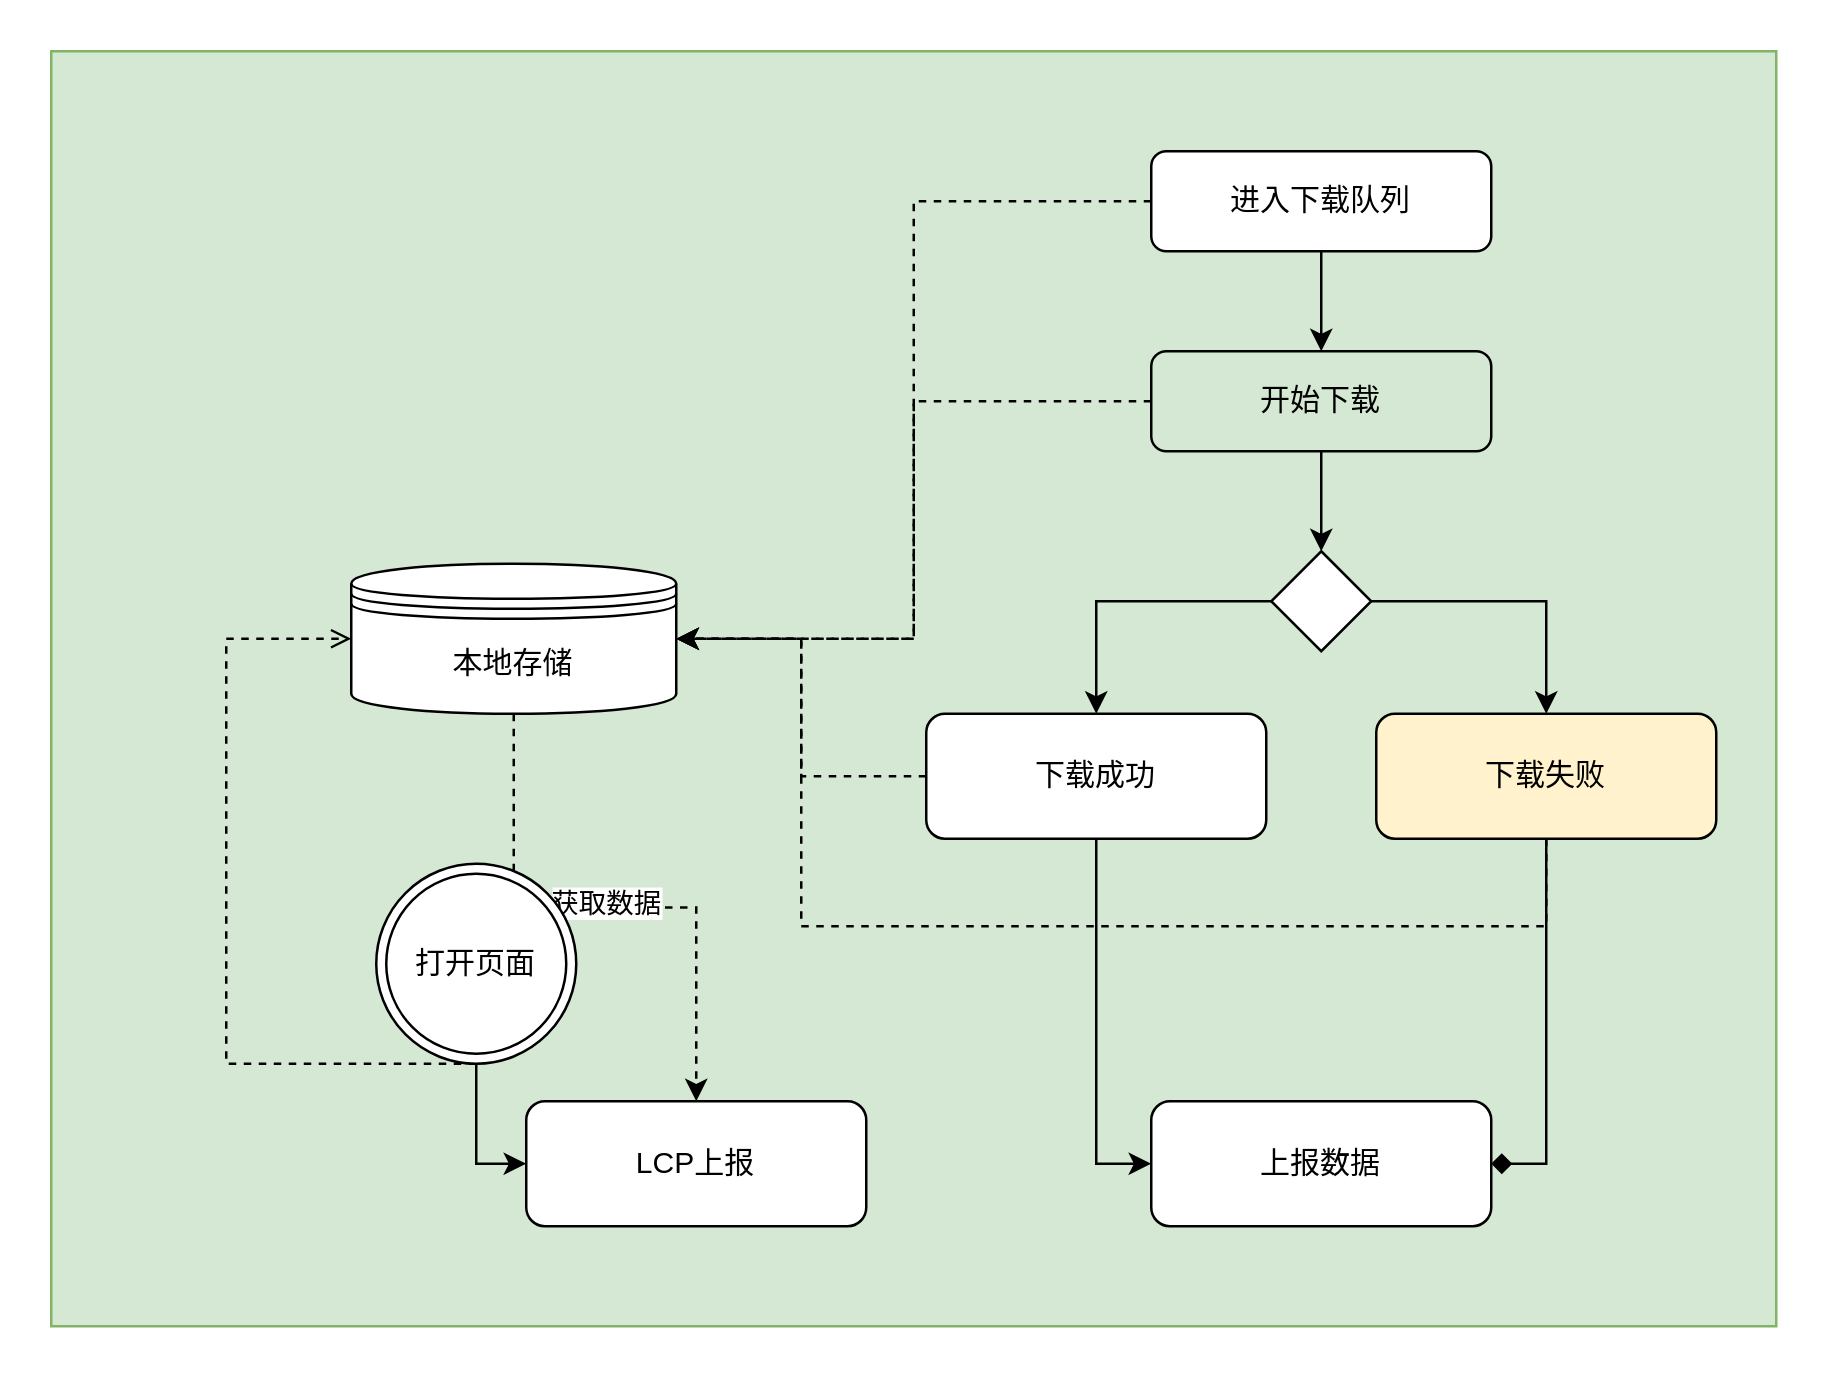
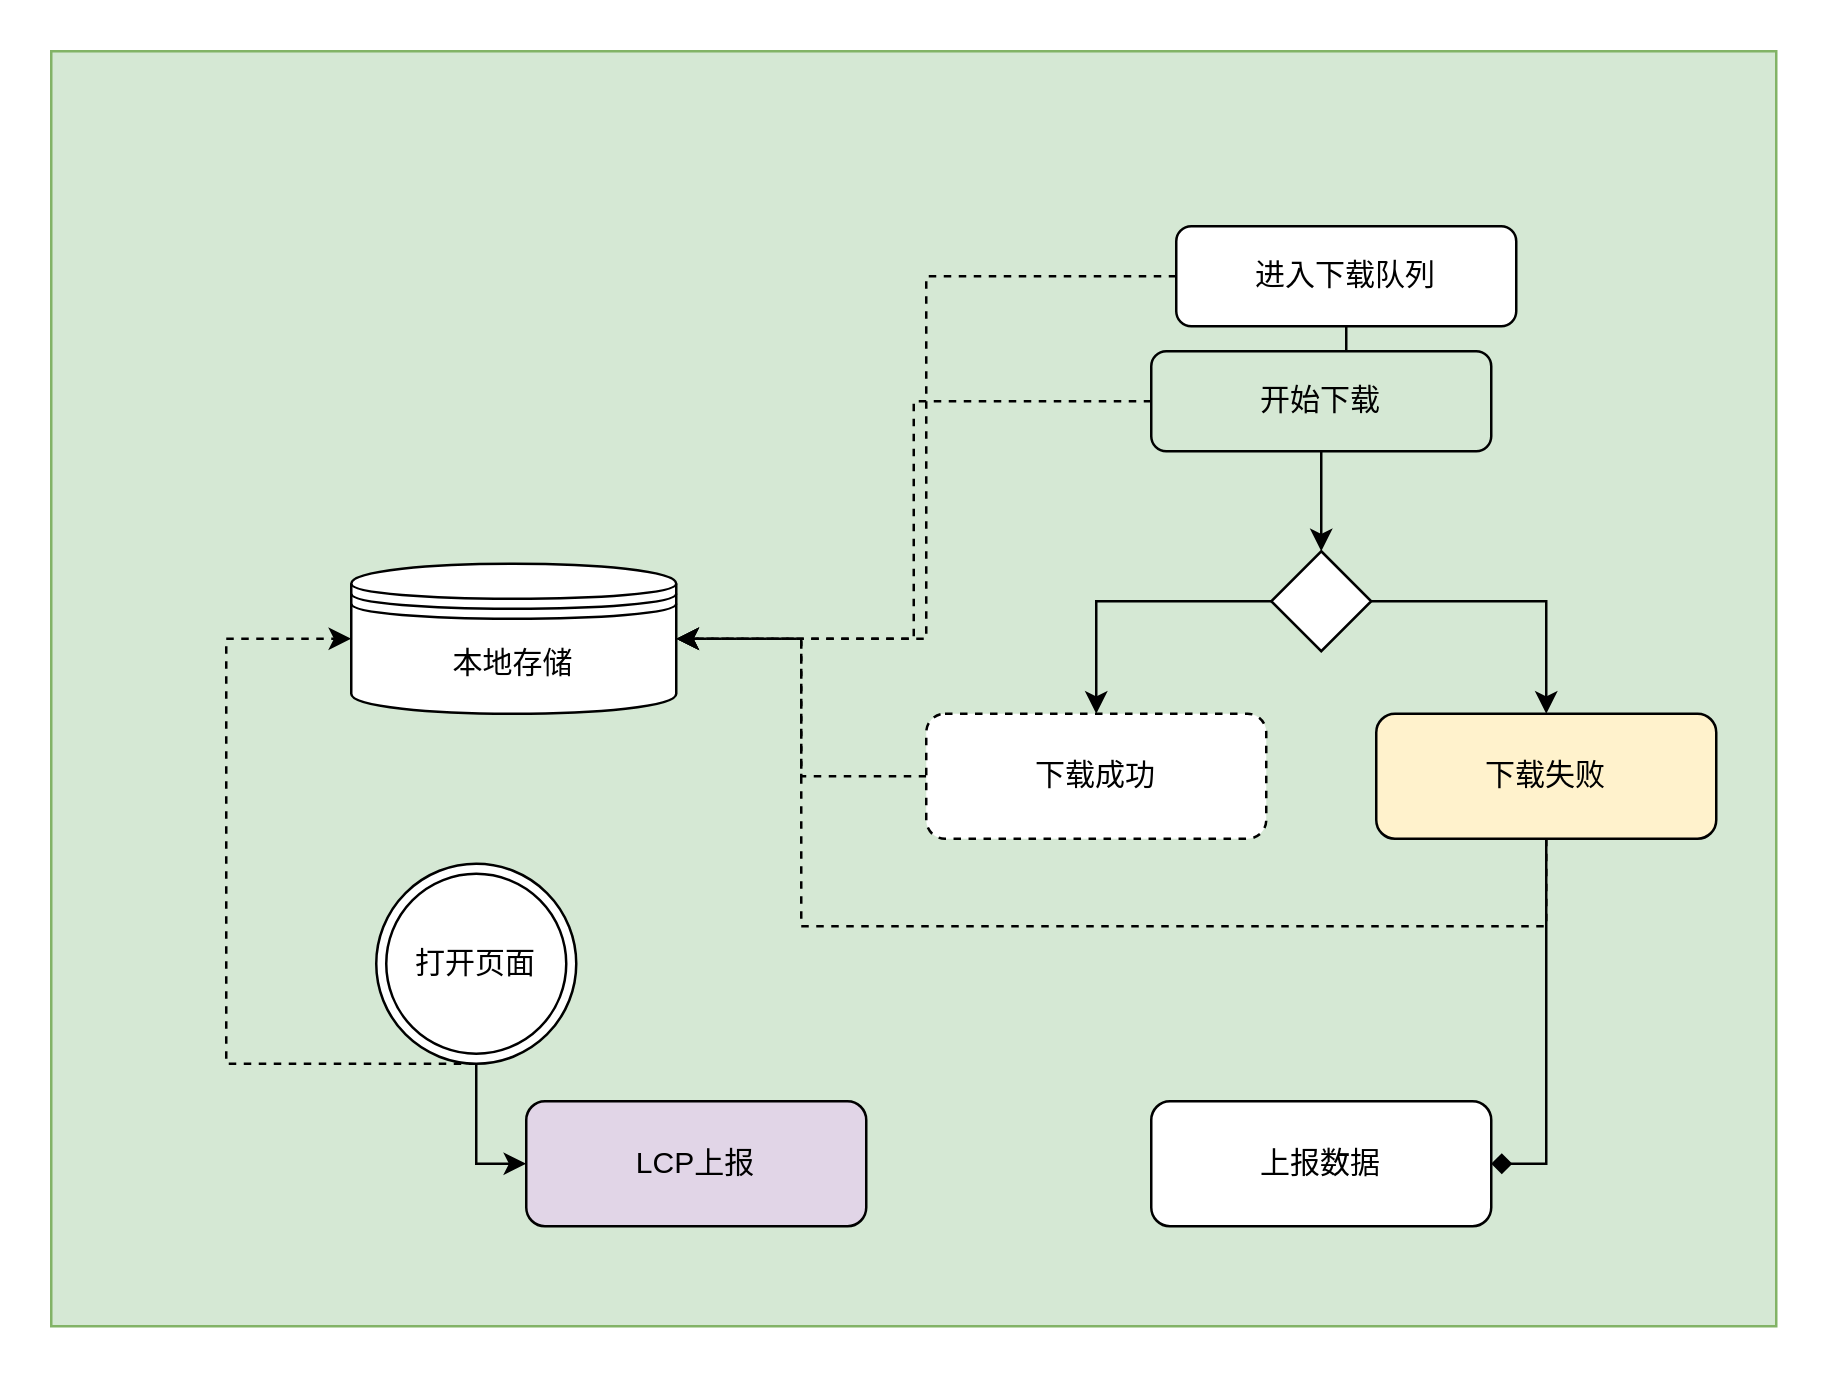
(1321, 201) -> (1346, 276)
(338, 639) -> (333, 639)
(1096, 776) -> (1096, 776)
(696, 927) -> none
(1096, 1066) -> none
(696, 1164) -> (696, 1164)
